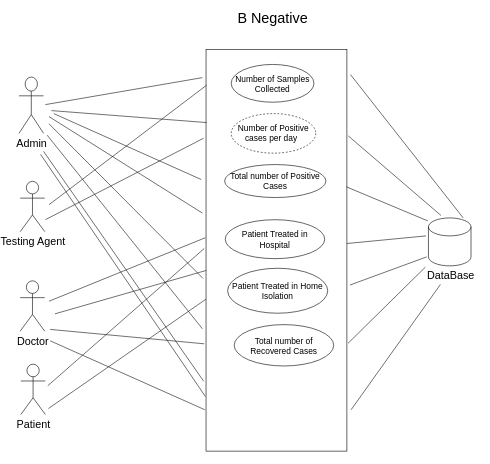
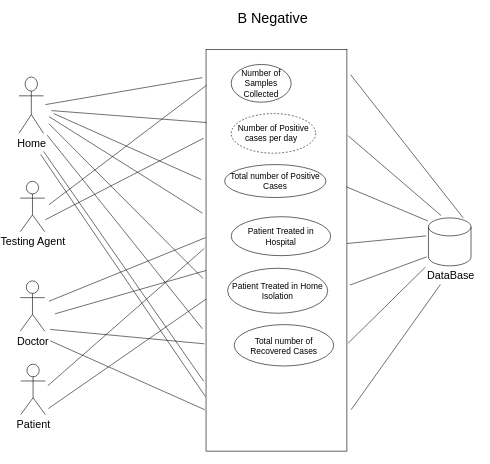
(273, 83) -> (261, 83)
(32, 142) -> (32, 142)
(275, 239) -> (281, 236)
